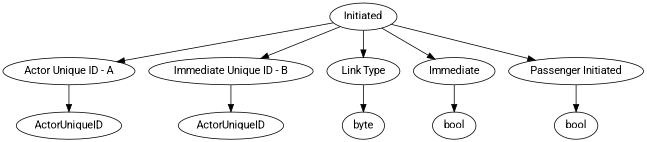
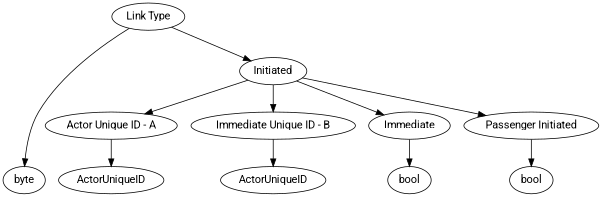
(363, 40) -> (208, 43)
